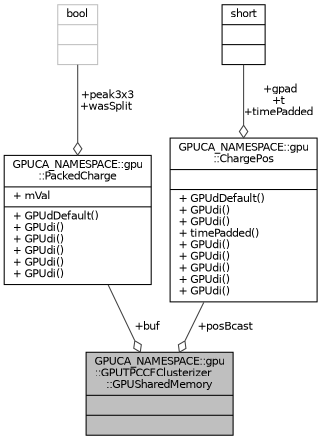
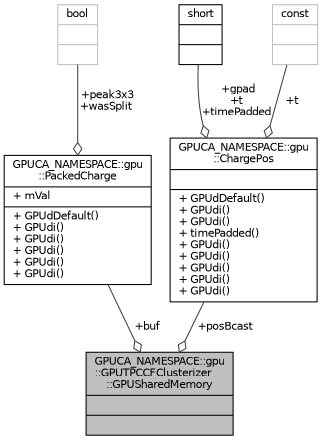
none -> (295, 35)
